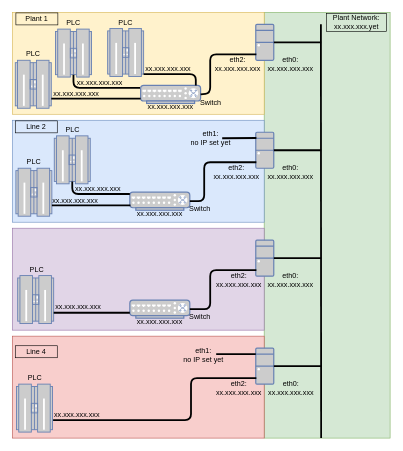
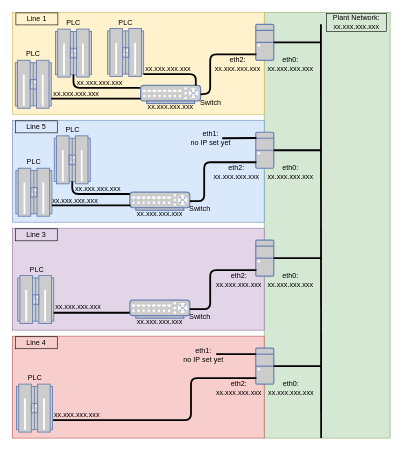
(37, 19) -> (37, 19)
(357, 23) -> (357, 23)
(36, 127) -> (36, 127)
none -> (36, 235)
(36, 352) -> (36, 343)
